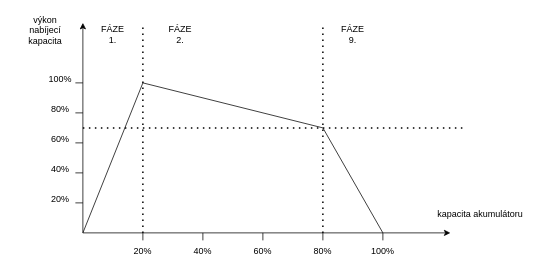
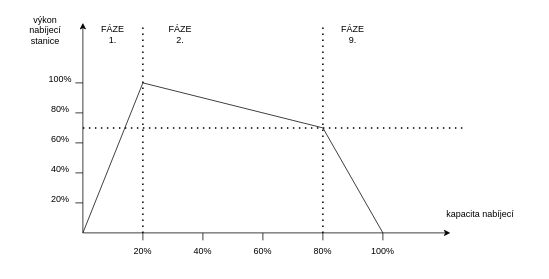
(45, 30) -> (45, 30)
(480, 214) -> (480, 214)
